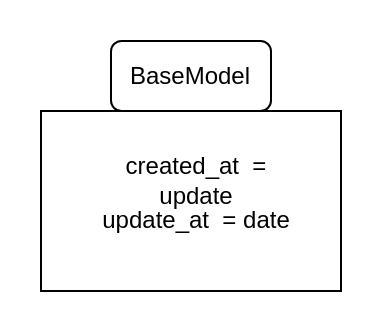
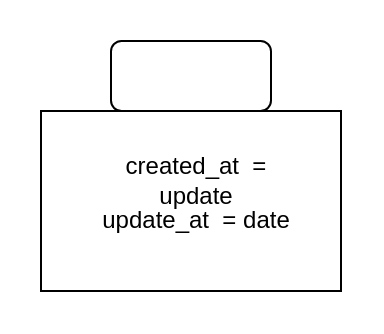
(191, 76) -> none
